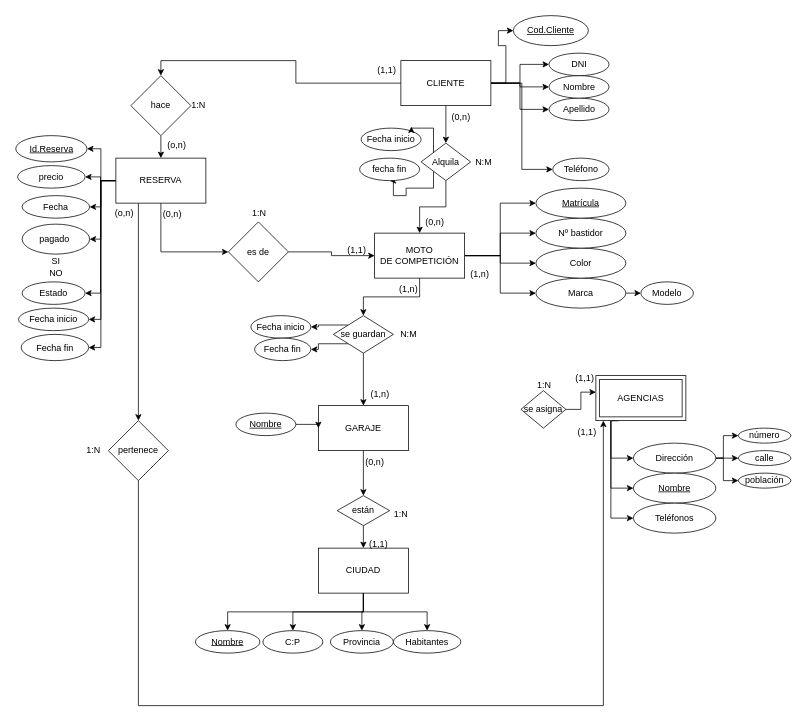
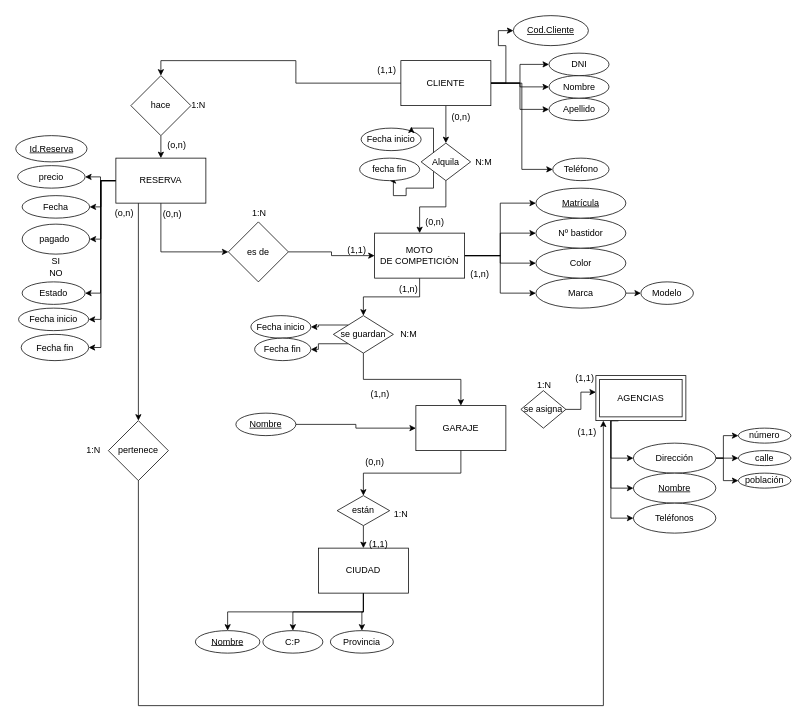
(98, 149) -> none
(363, 428) -> (461, 428)
(427, 623) -> none
(427, 642) -> none
